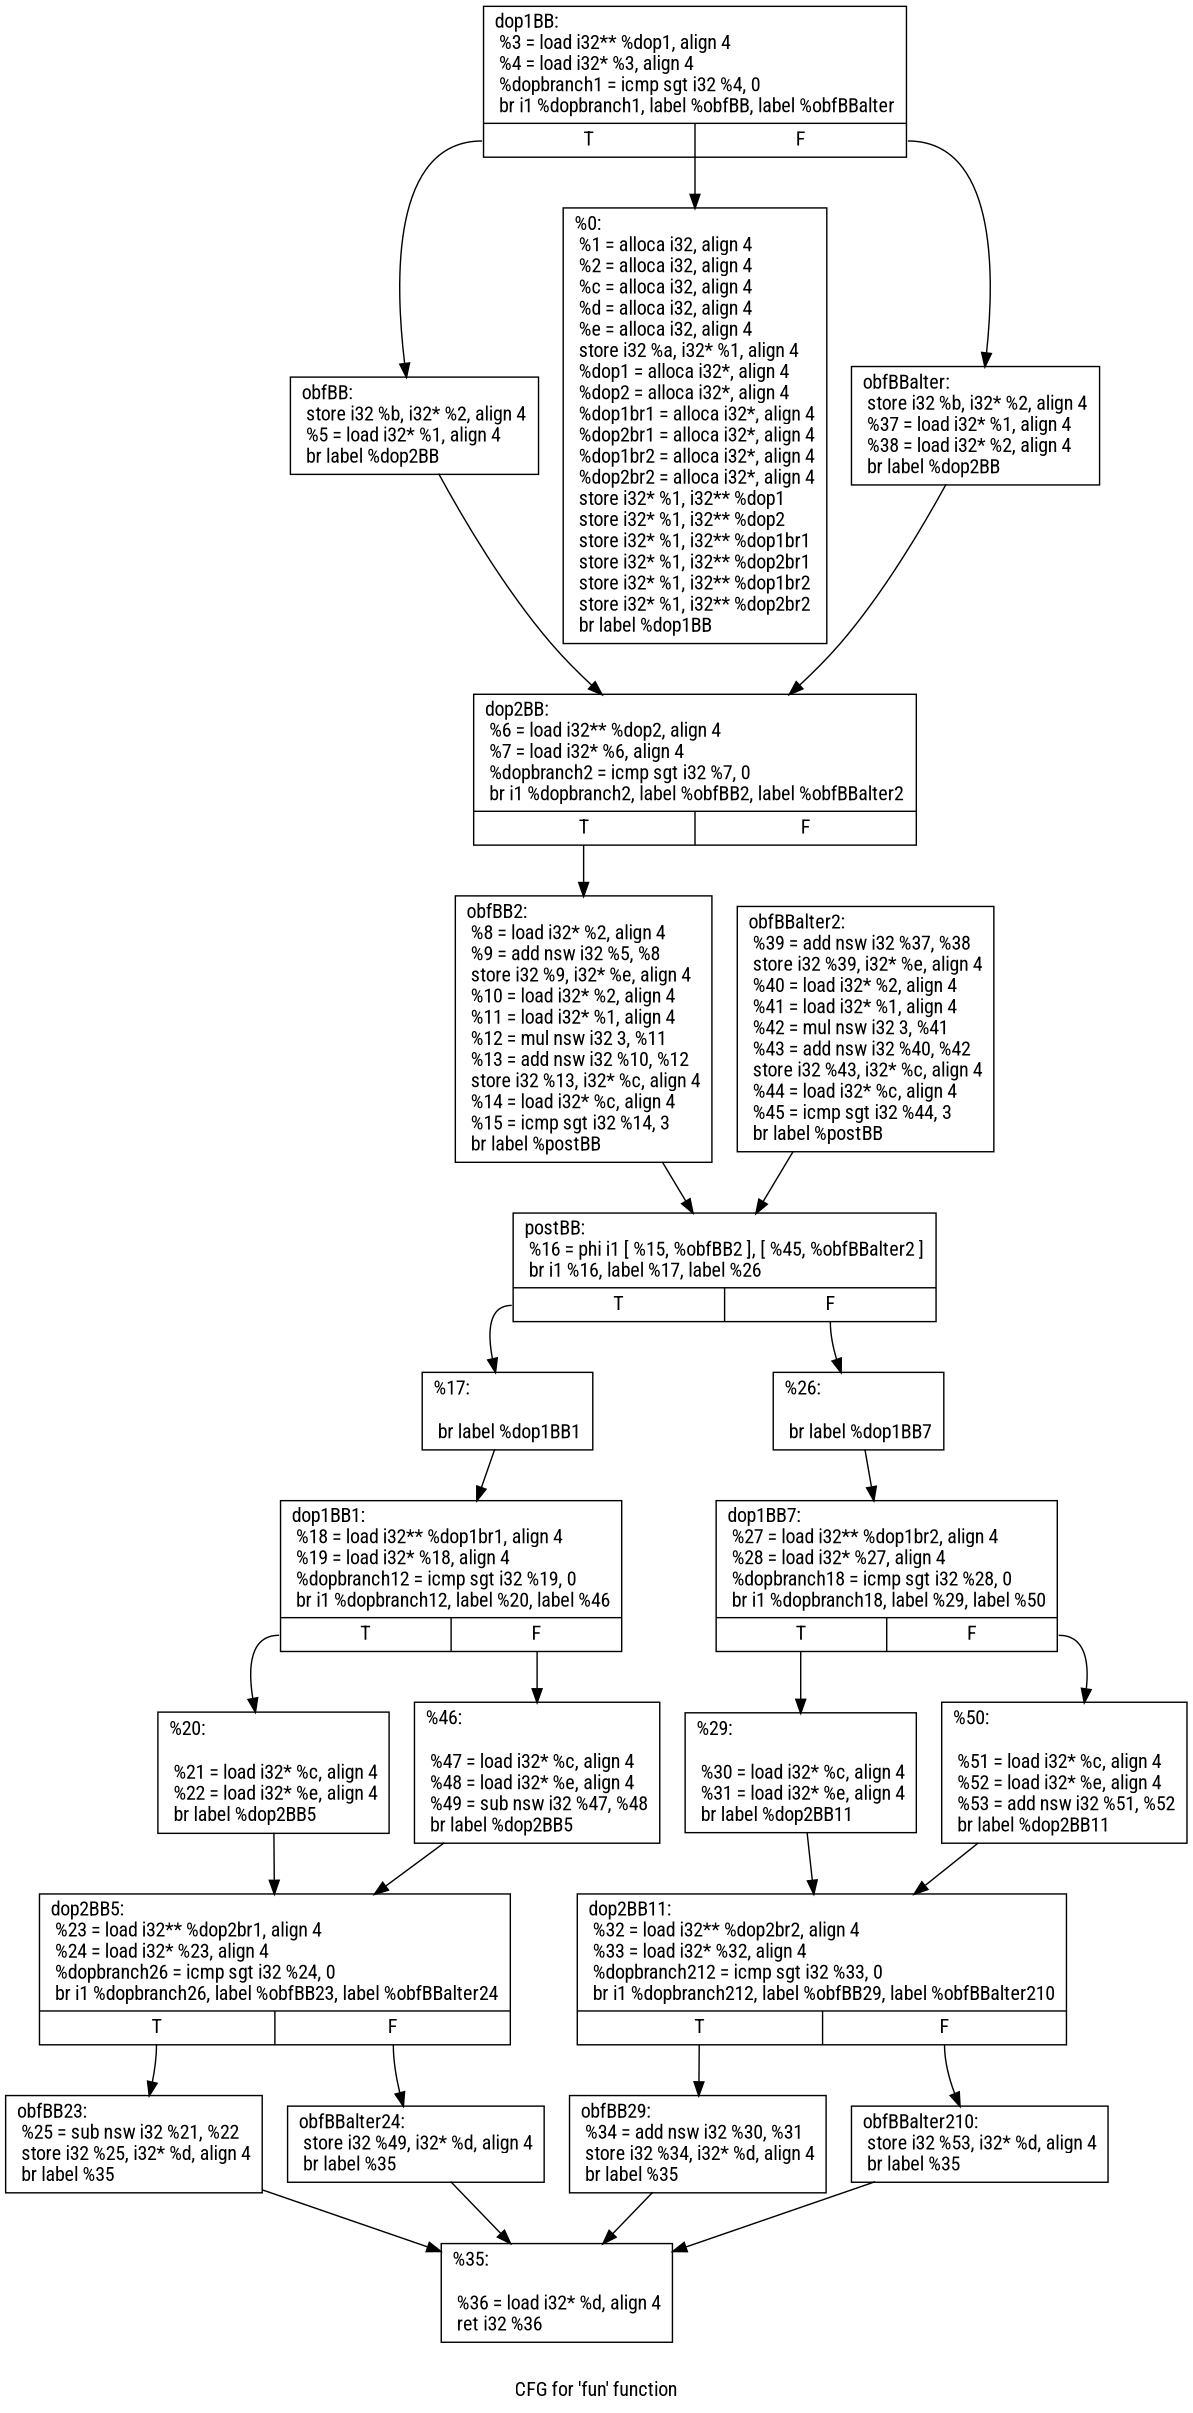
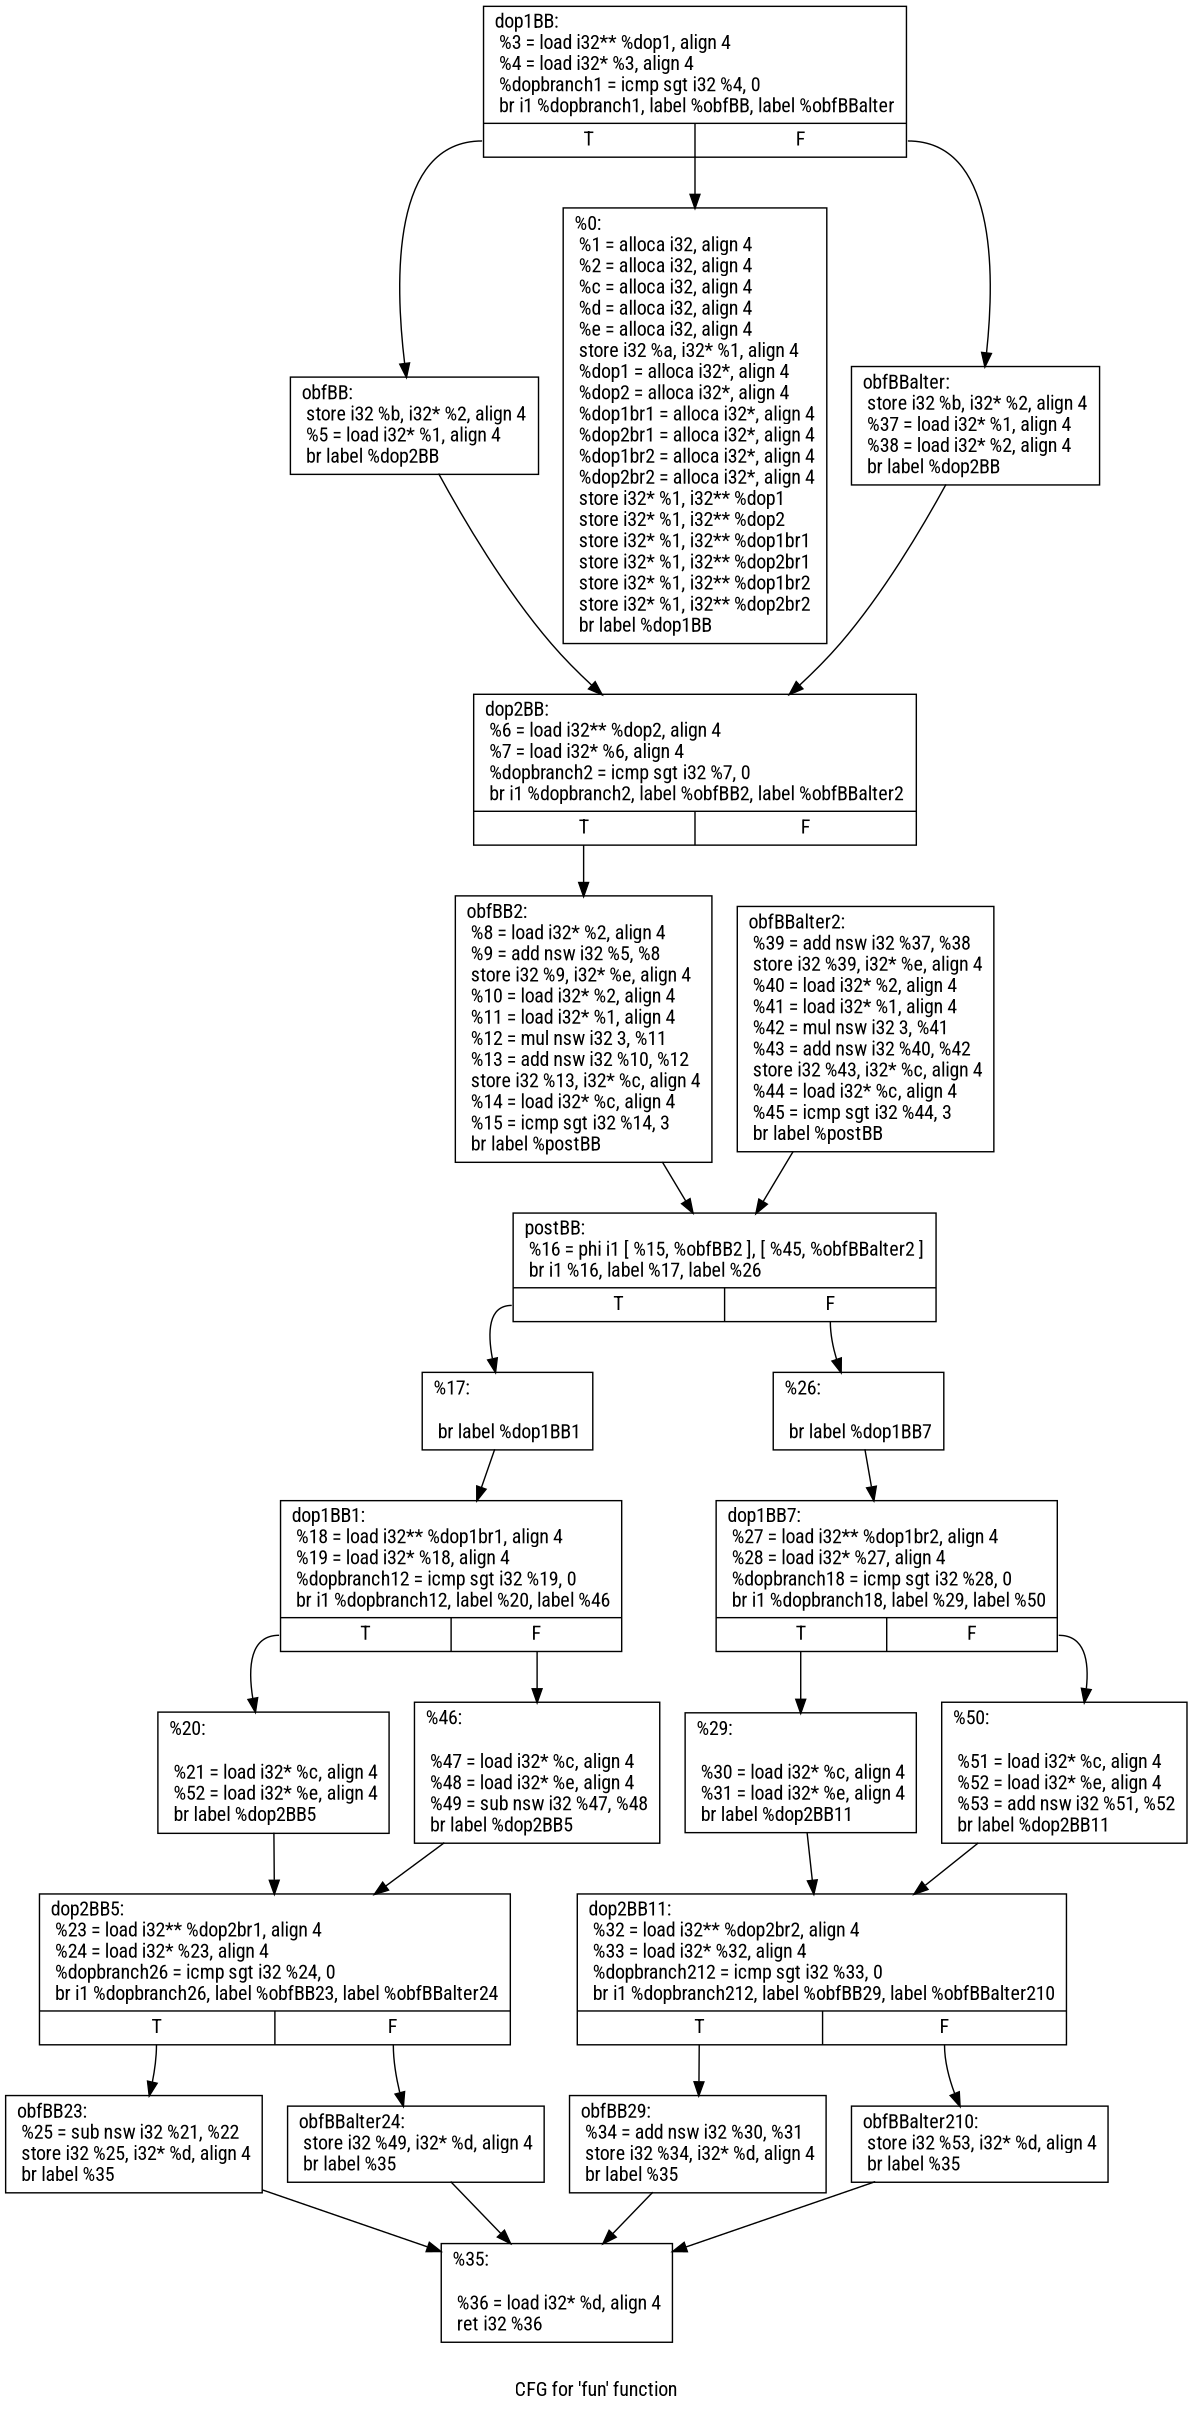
(273, 1794) -> (273, 1794)
